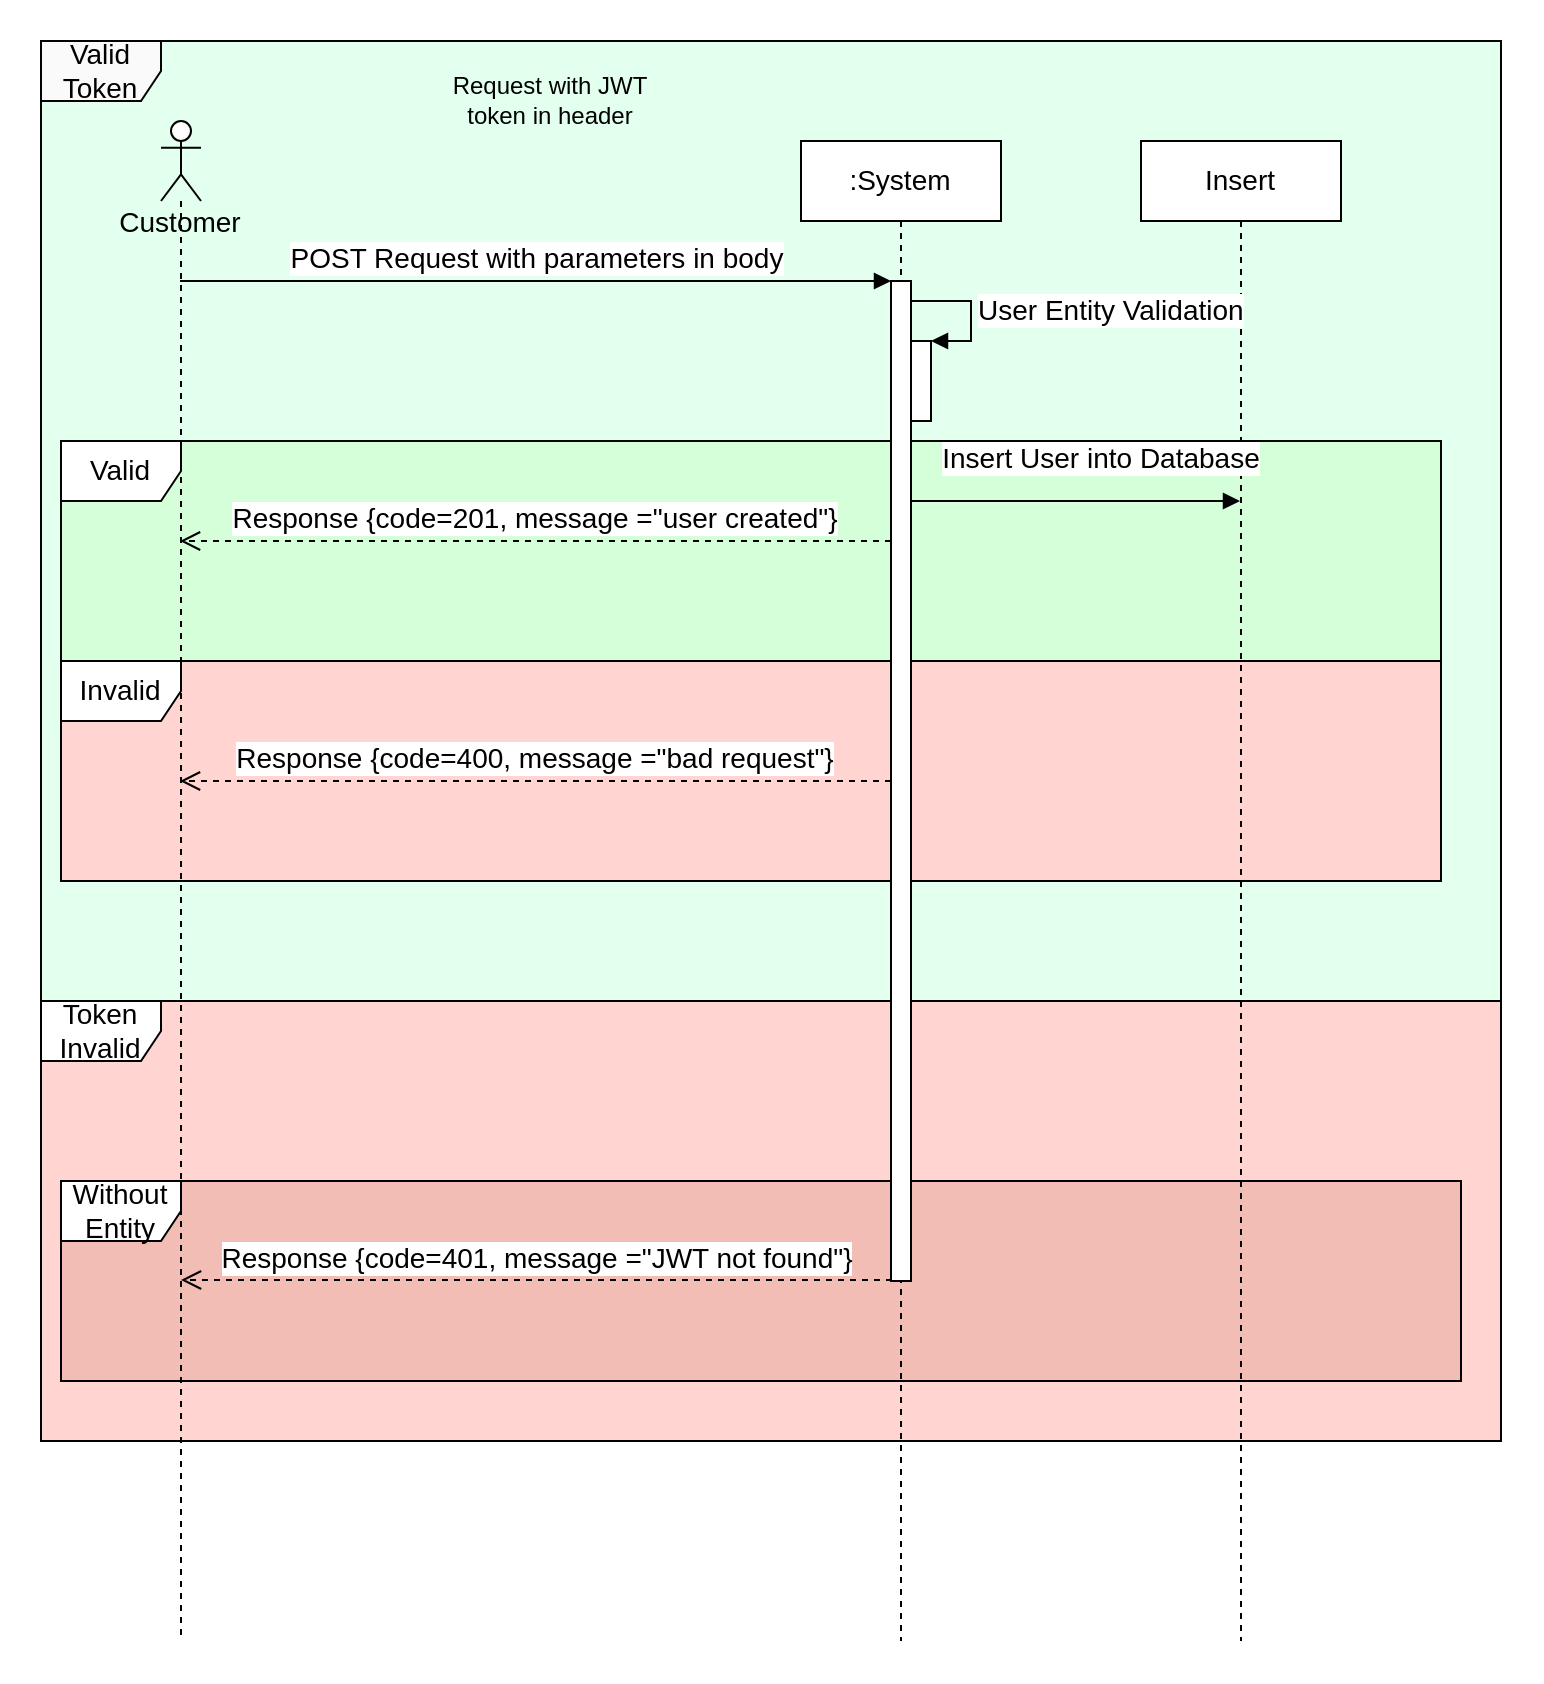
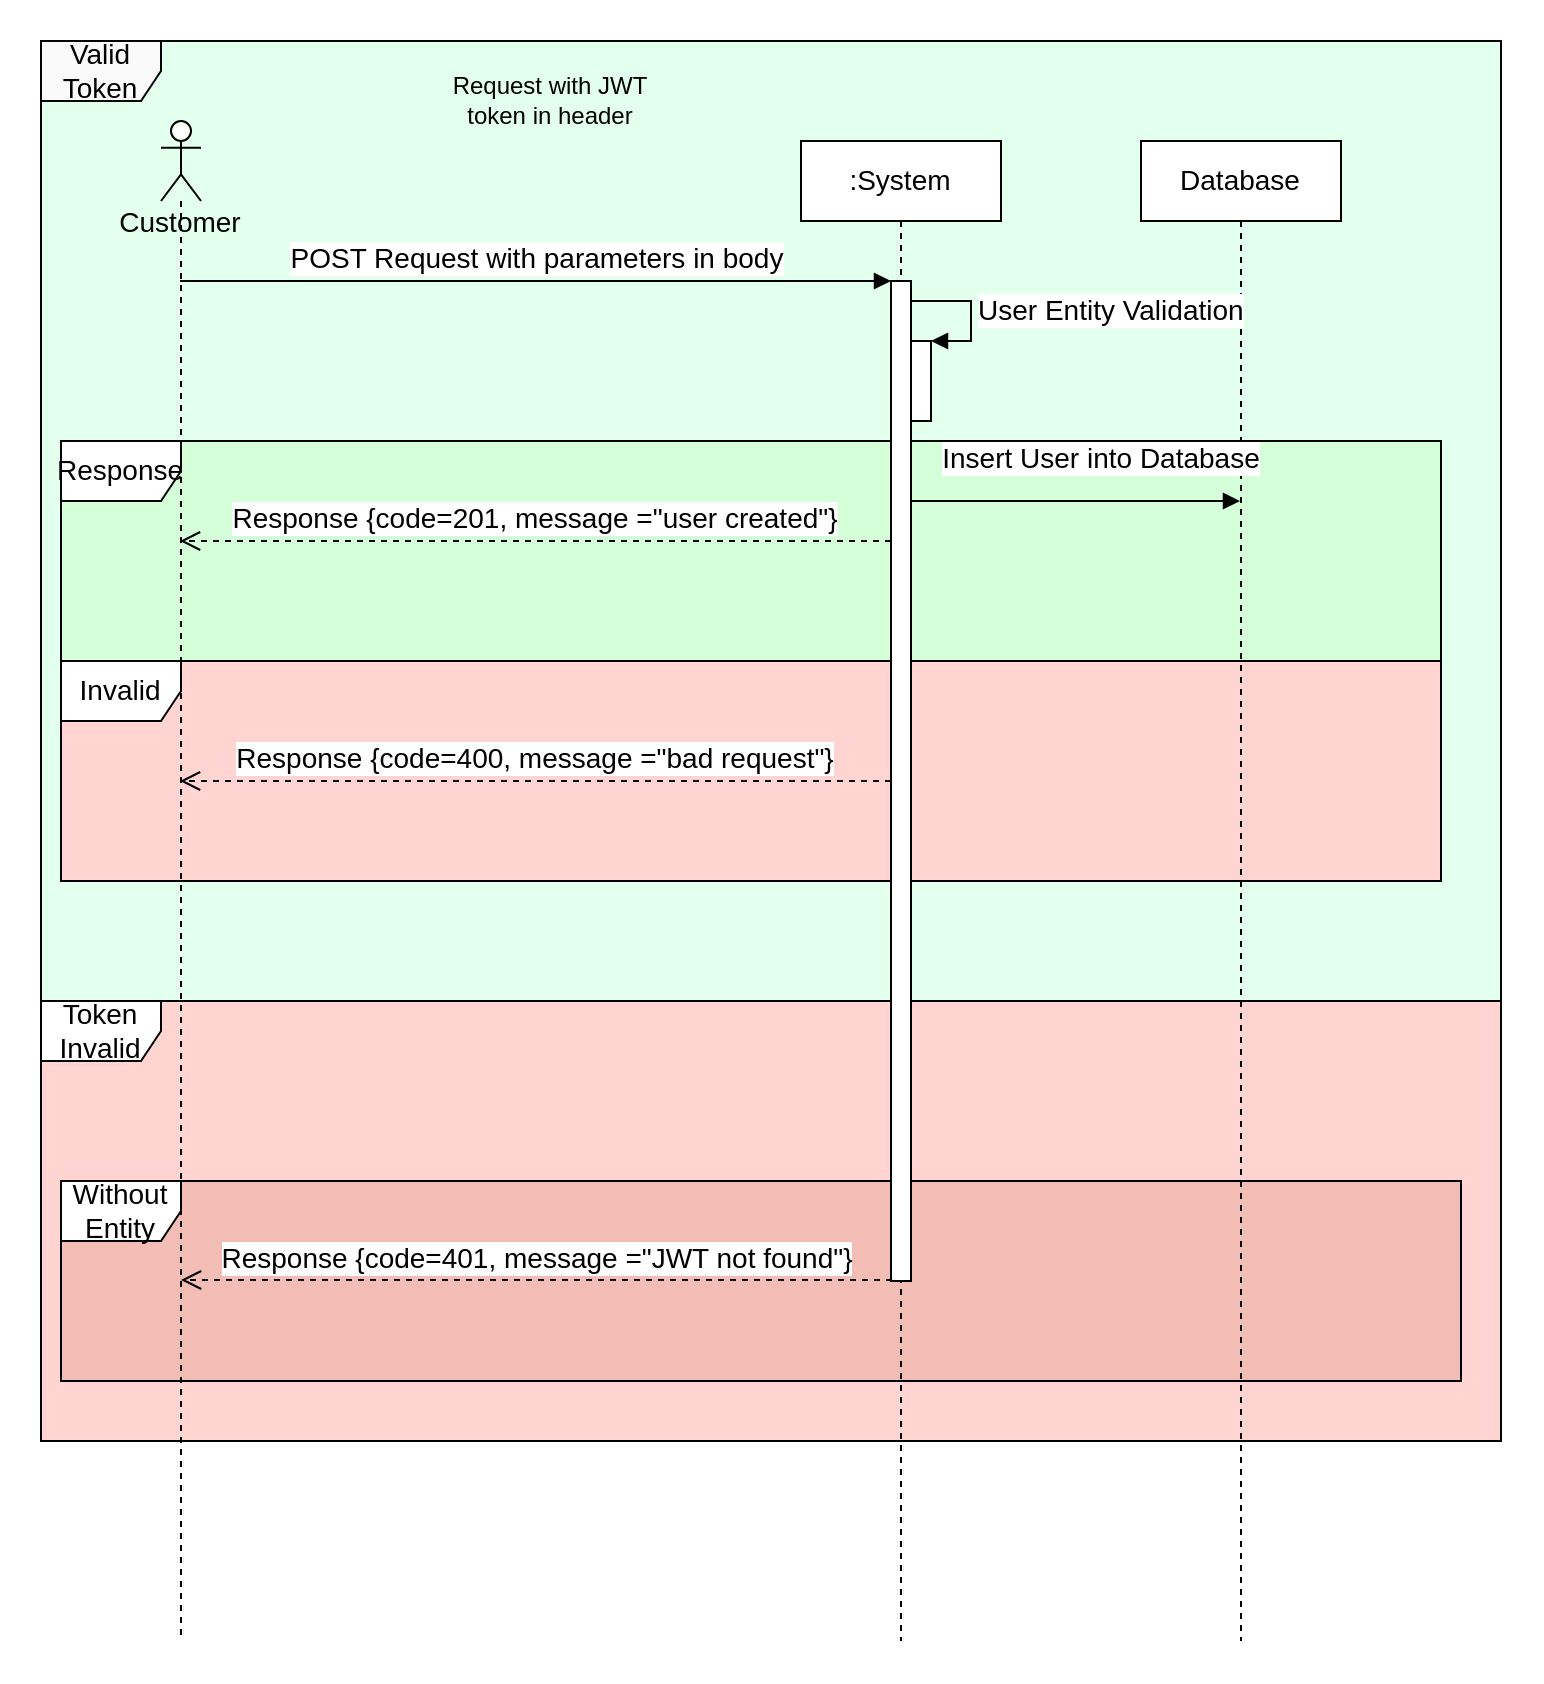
(1241, 181) -> (1241, 181)
(121, 471) -> (121, 471)
